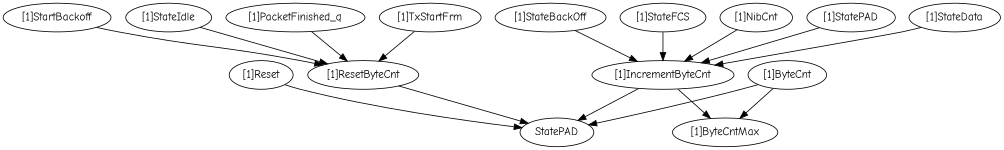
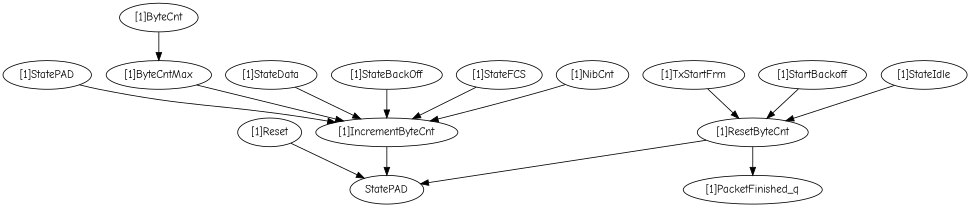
(326, 44) -> (753, 157)
(687, 98) -> (266, 102)
(678, 105) -> none
